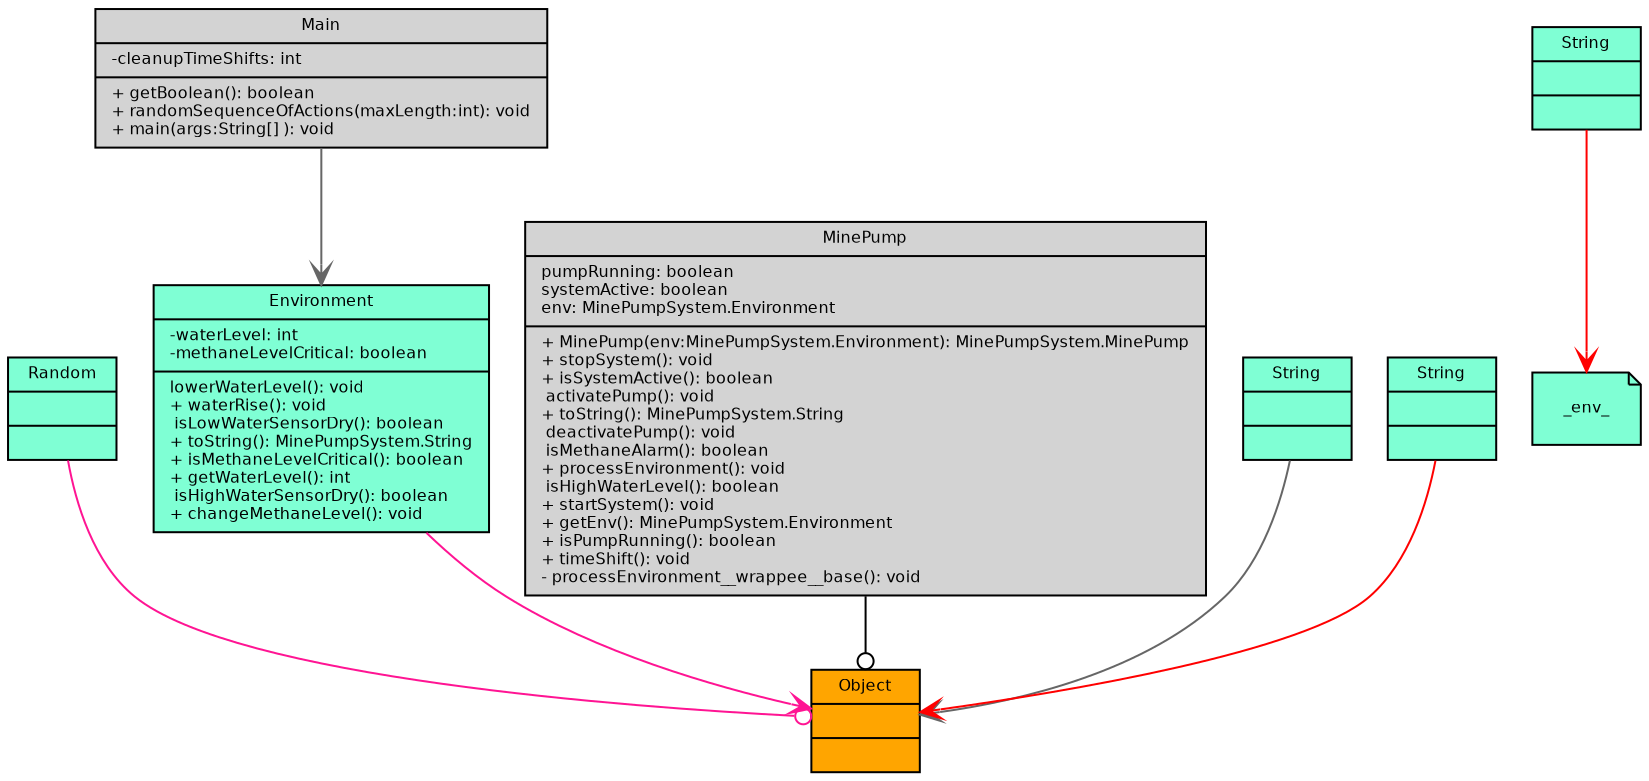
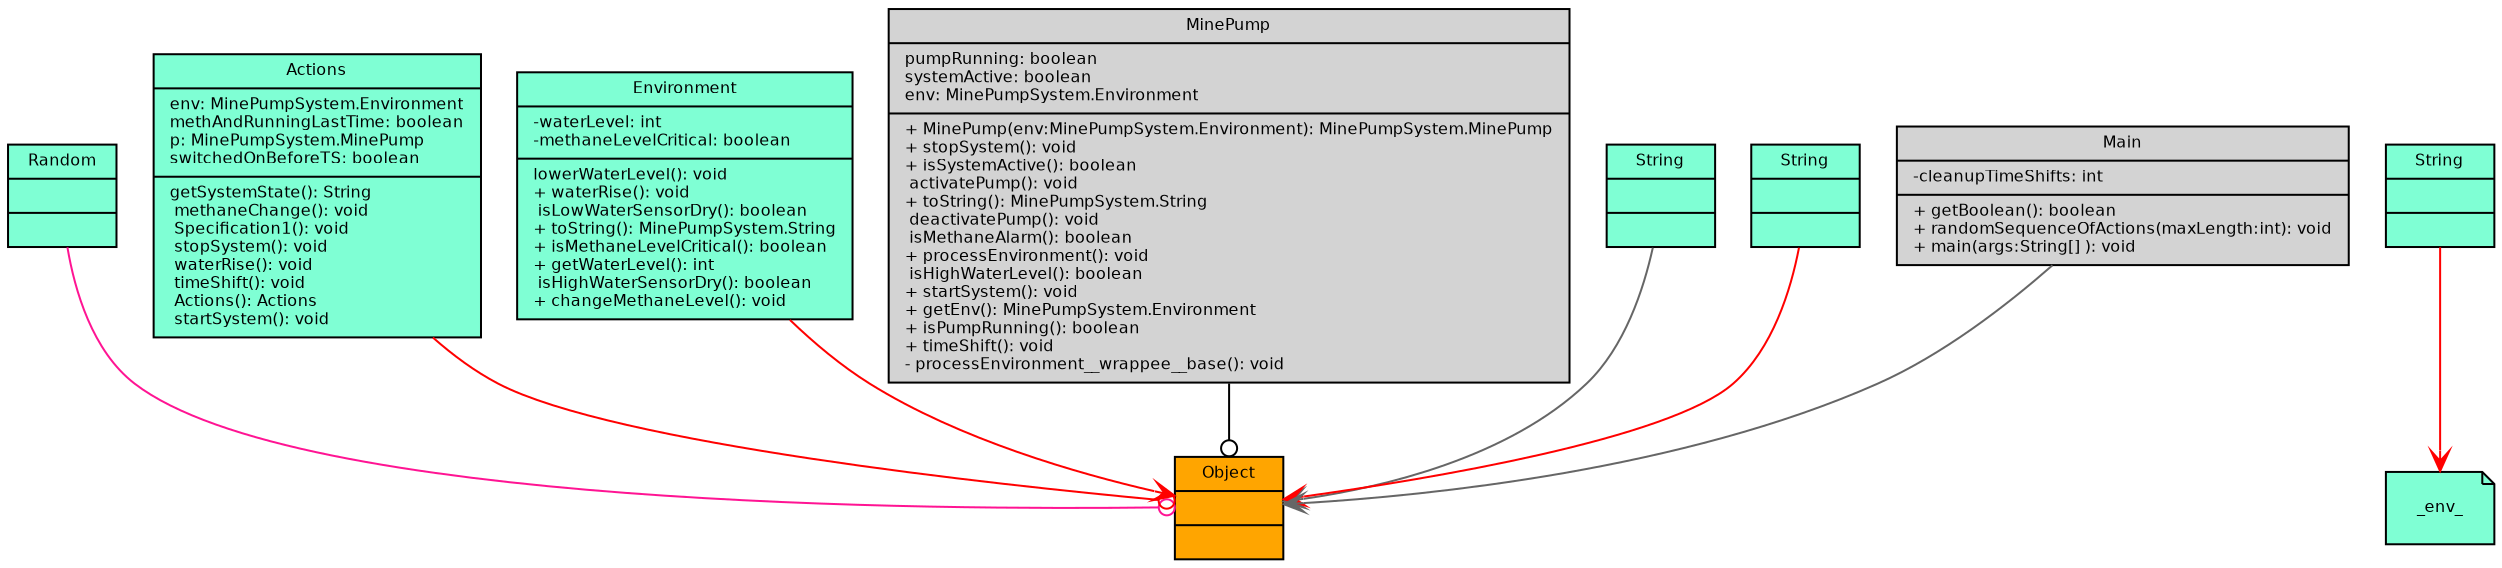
none -> (317, 196)
(321, 206) -> (1699, 444)
(597, 643) -> (960, 430)
